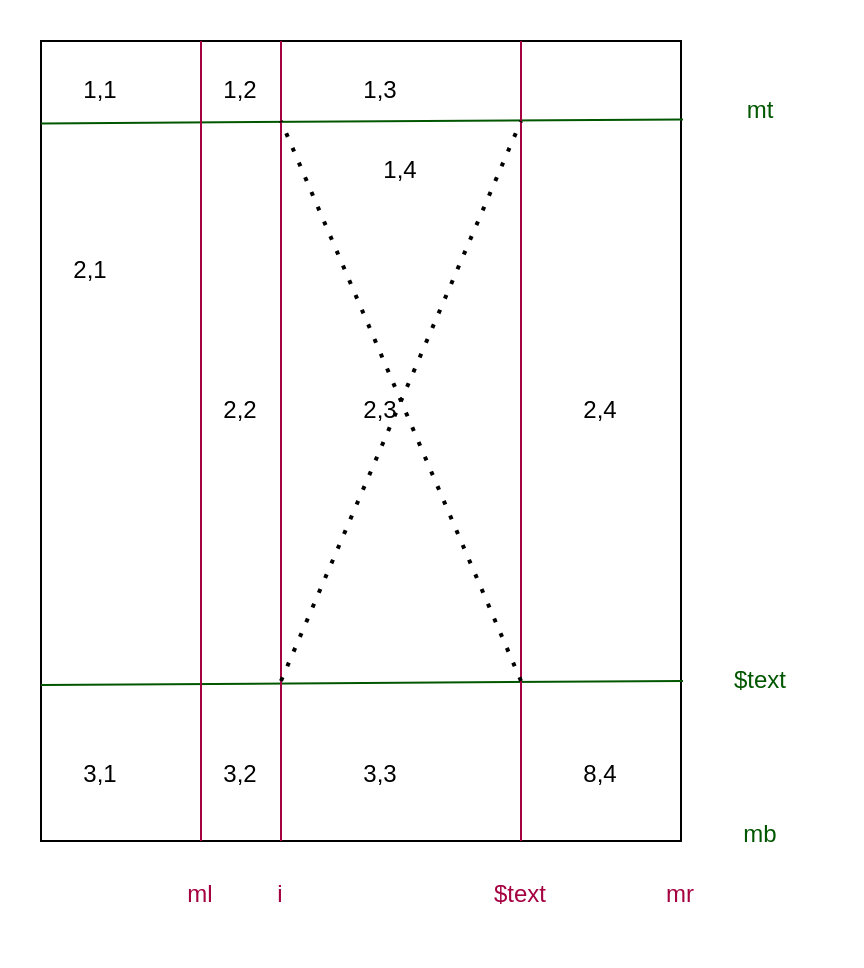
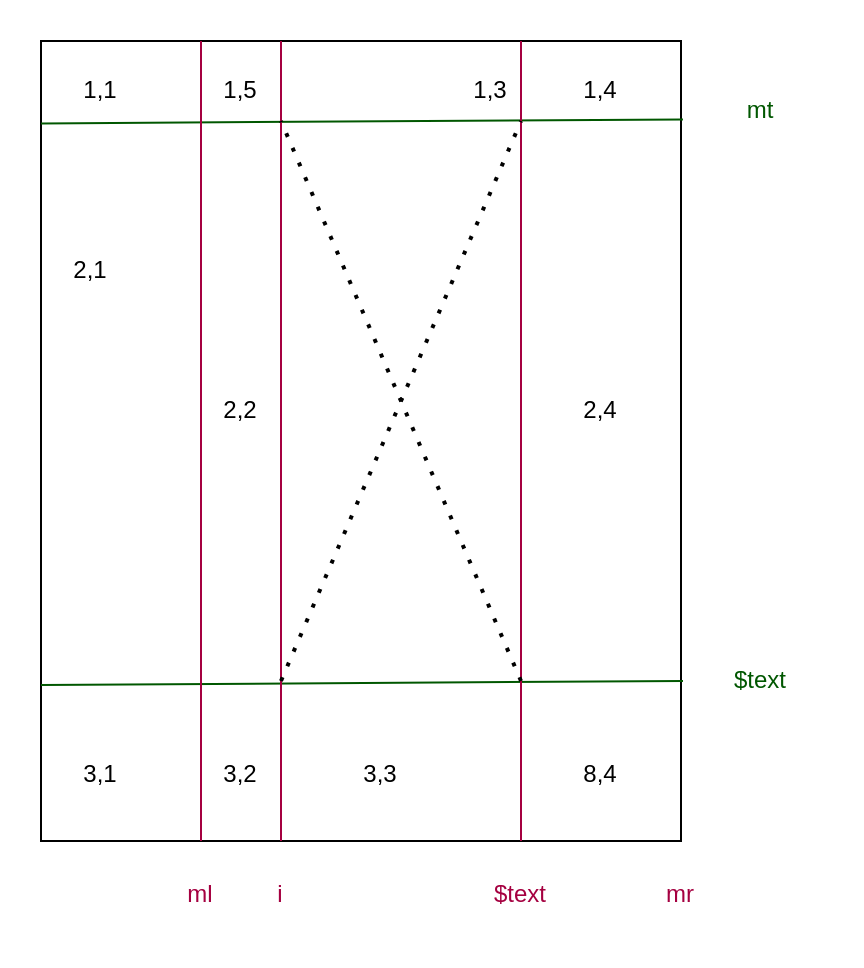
(241, 91) -> (241, 91)
(381, 91) -> (491, 91)
(401, 171) -> (601, 91)
(381, 411) -> none
(761, 835) -> none
